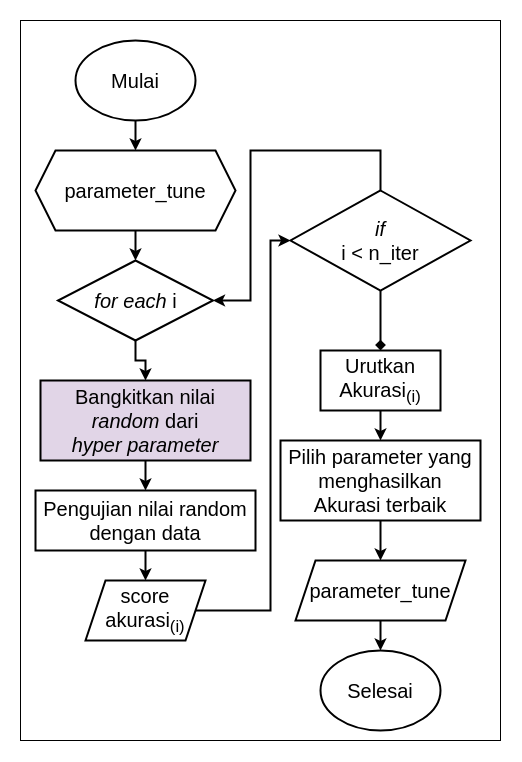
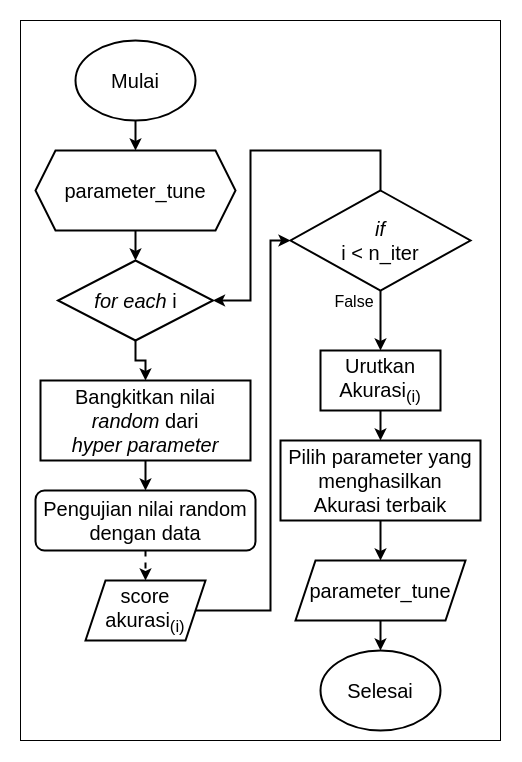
none -> (355, 302)
(381, 339) -> (381, 340)
(146, 421) -> (146, 421)
(146, 521) -> (146, 521)
(146, 563) -> (146, 563)
